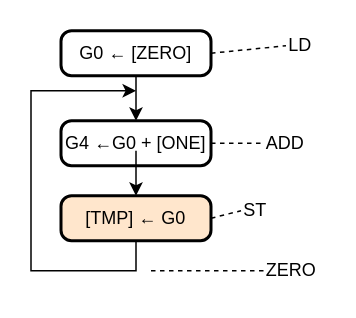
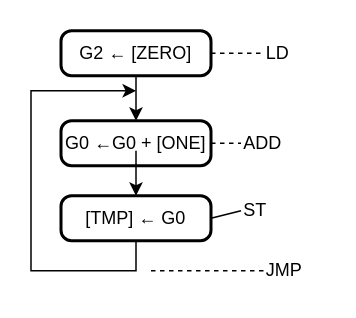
(316, 46) -> (293, 53)
(136, 53) -> (136, 53)
(136, 143) -> (136, 143)
(293, 143) -> (271, 143)
(225, 215) -> (225, 215)
(136, 218) -> (136, 218)
(286, 271) -> (281, 271)
